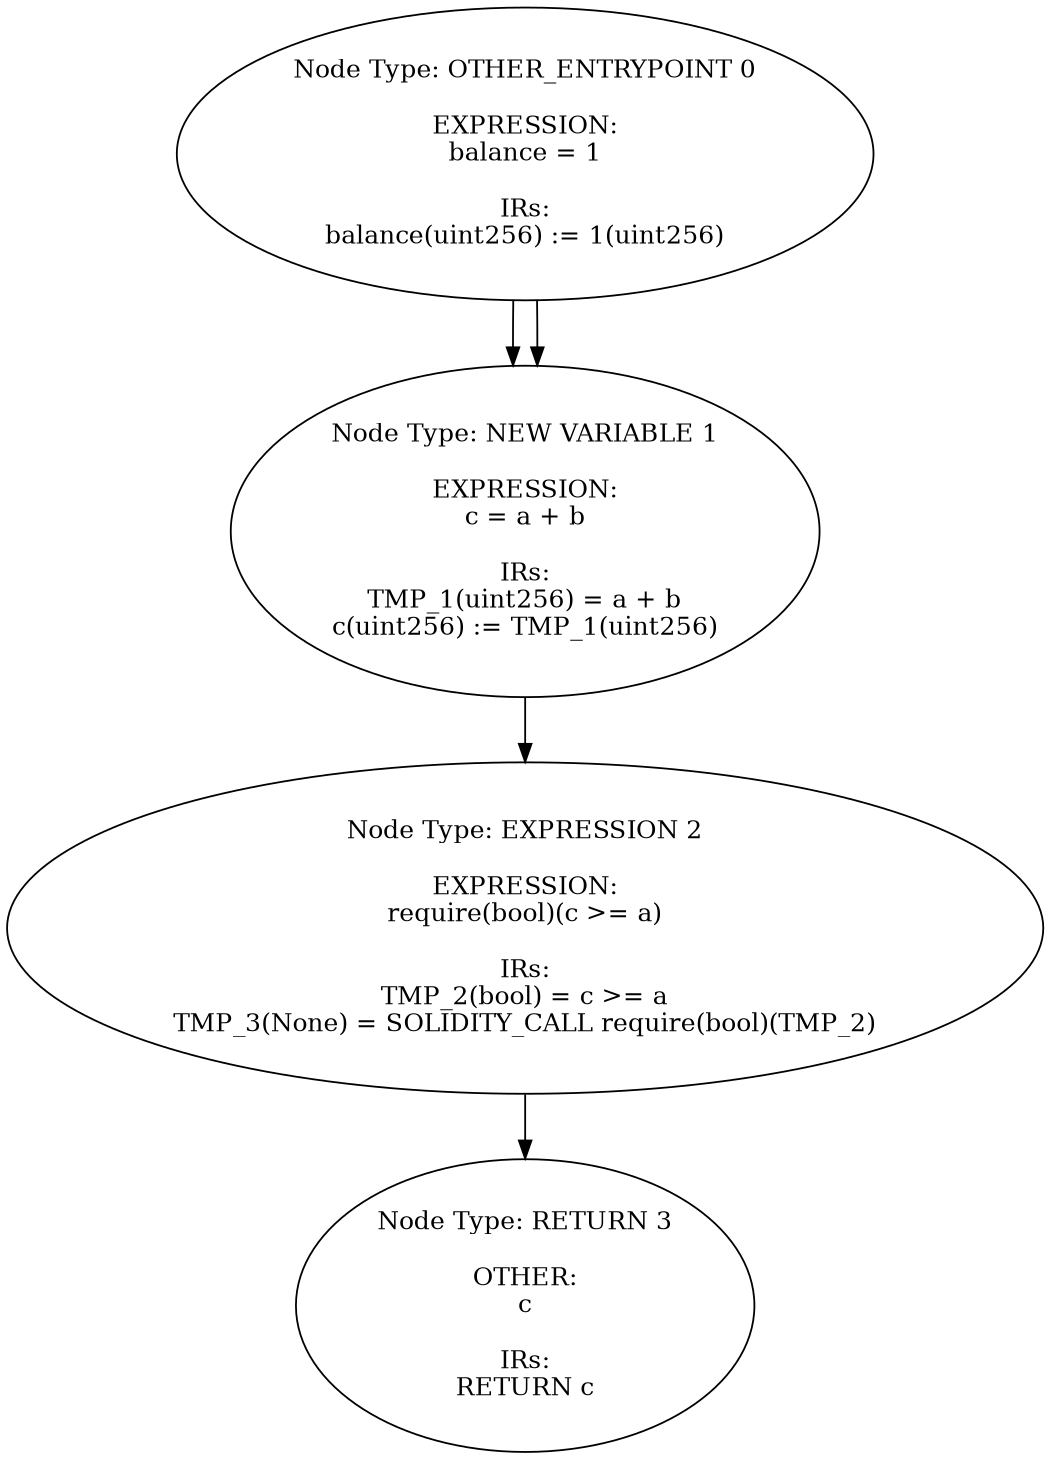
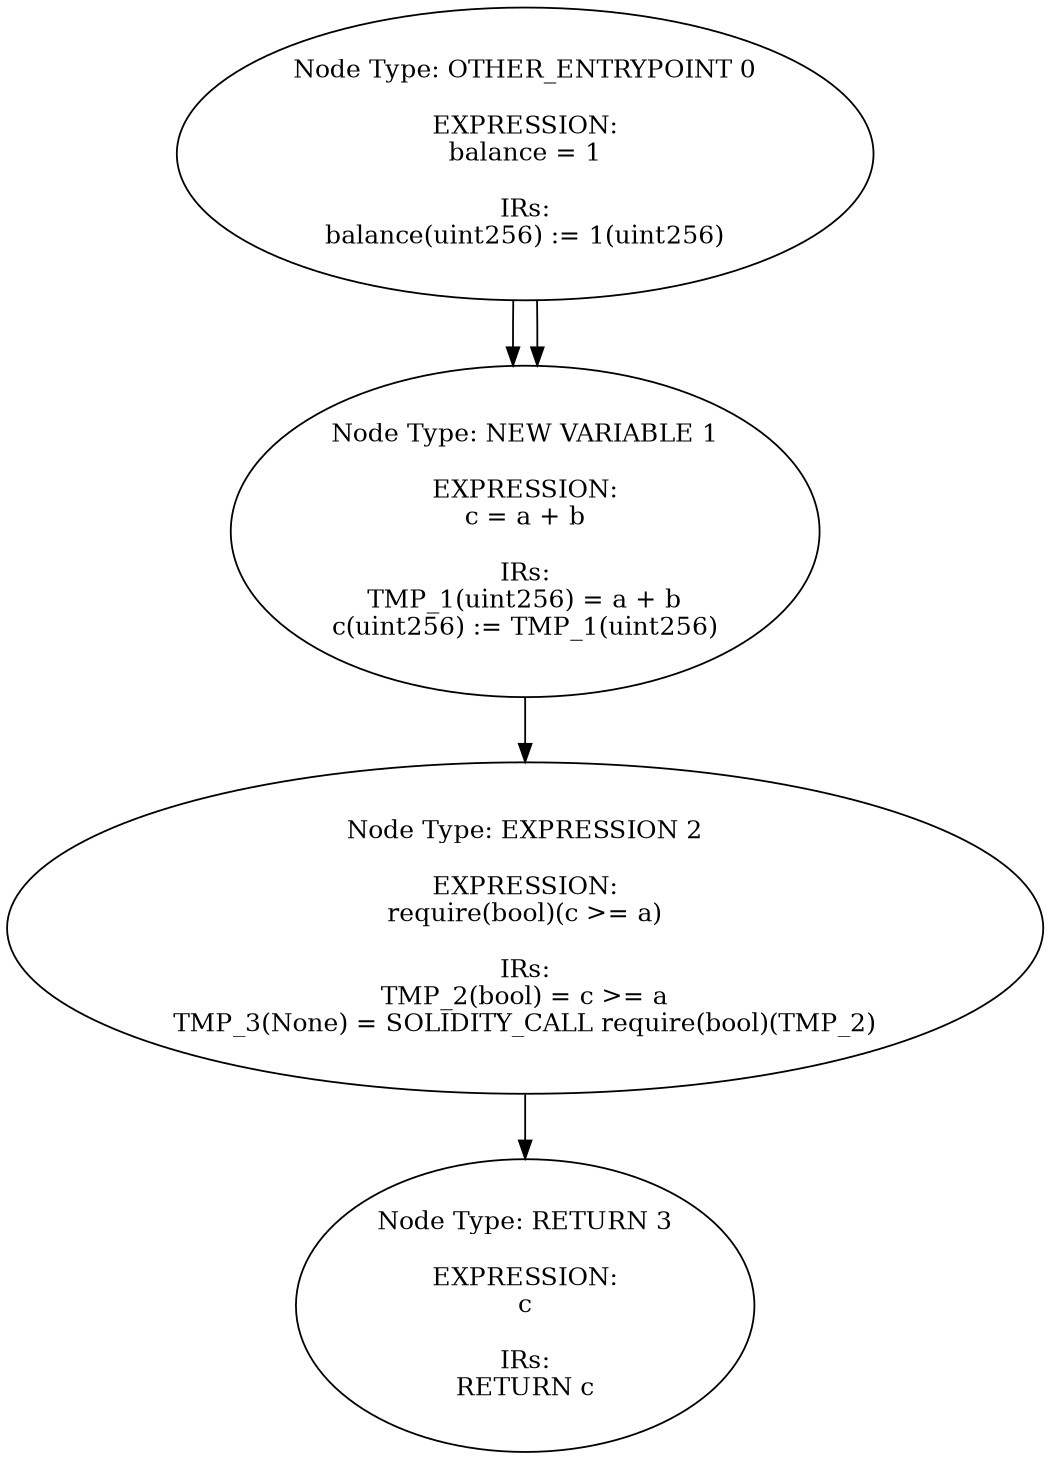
(525, 1306) -> (525, 1306)
